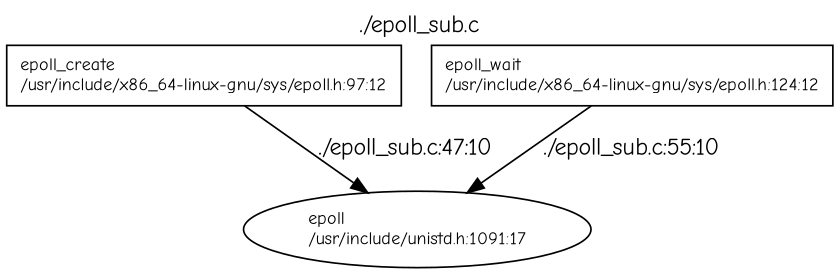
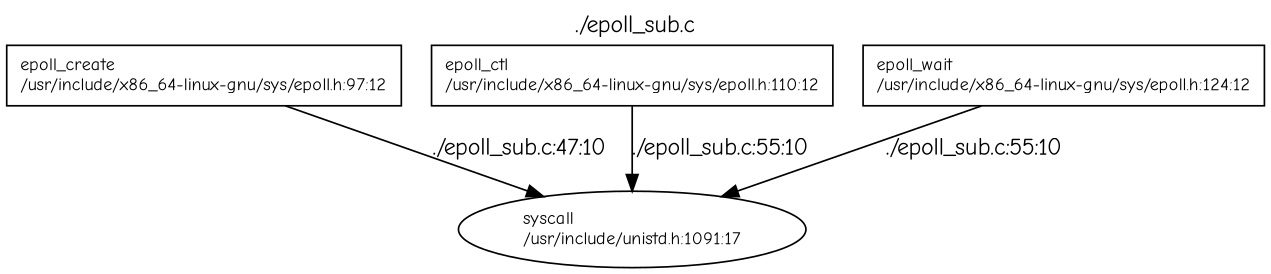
none -> (632, 76)
(417, 229) -> (632, 229)
